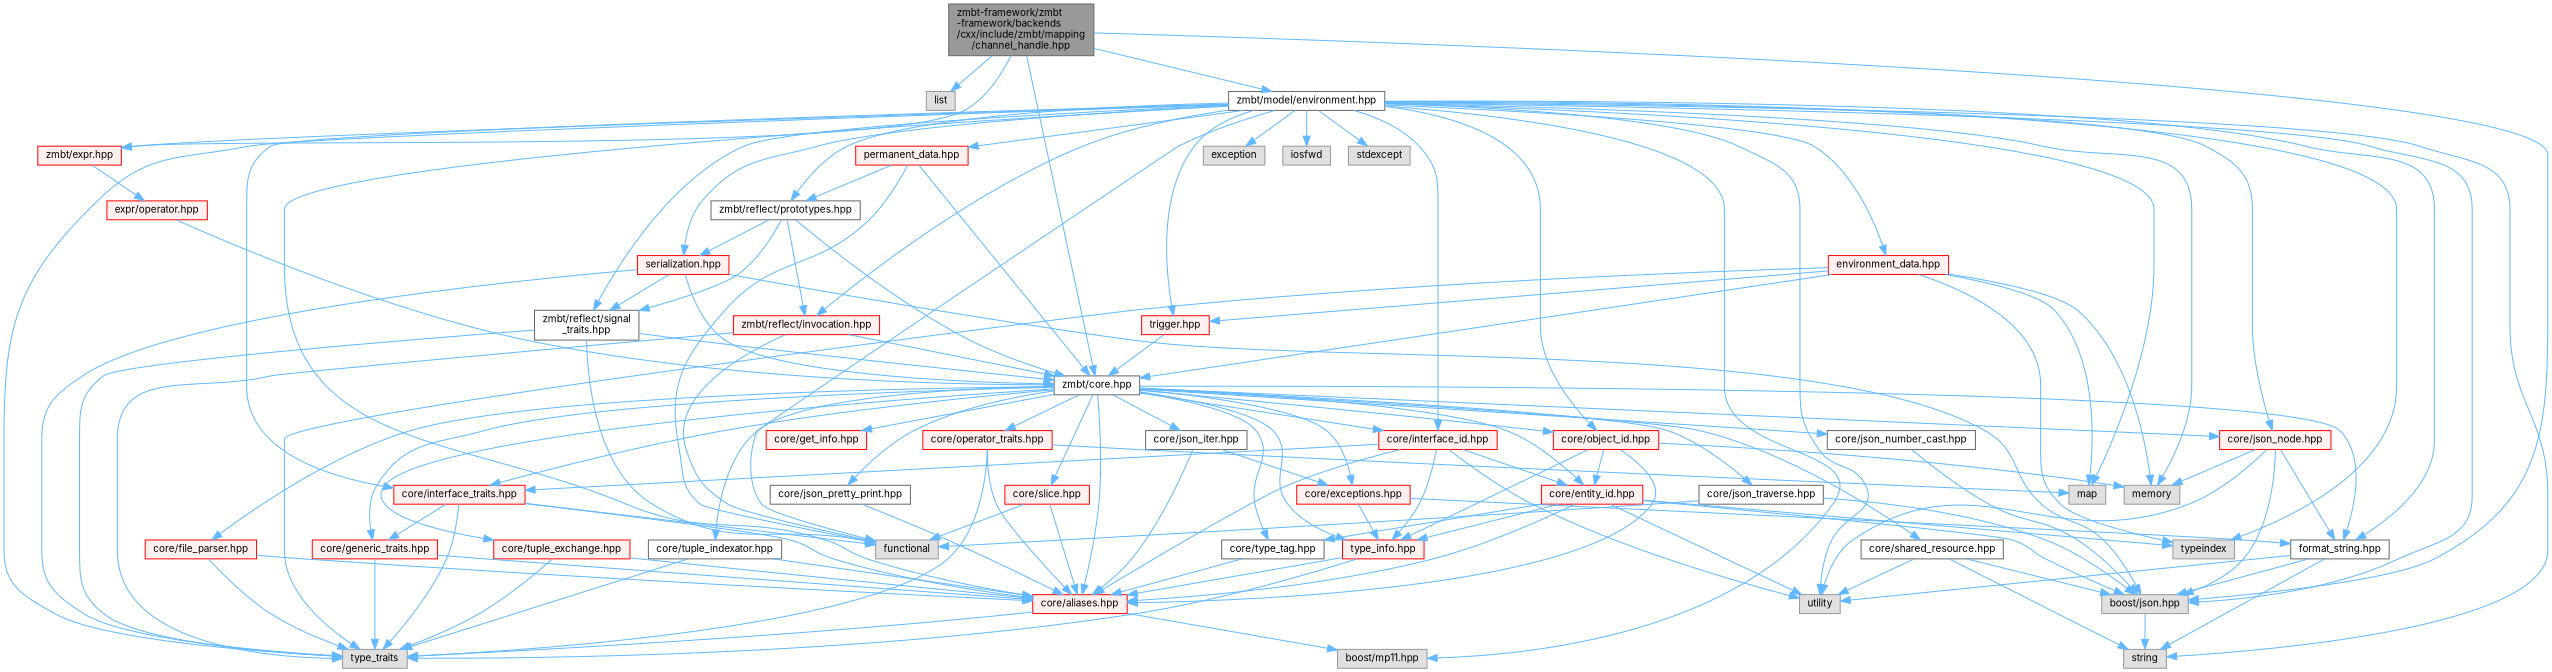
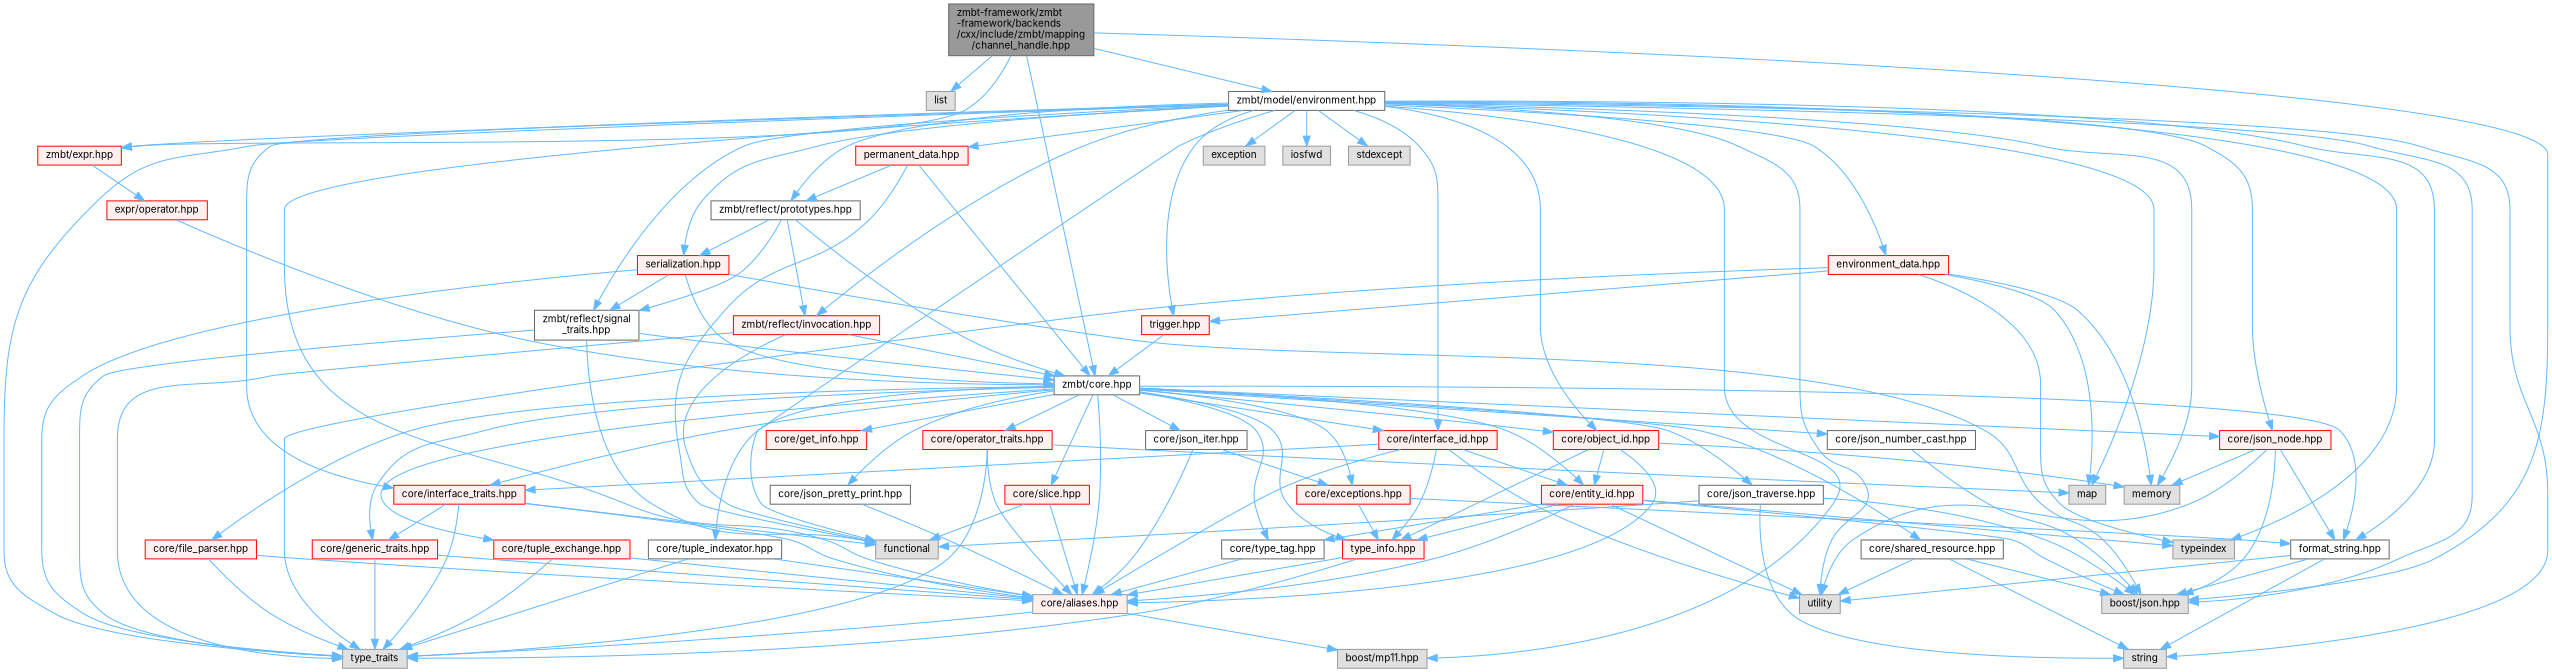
(1491, 325) -> none
(1080, 604) -> (1080, 604)
(2145, 627) -> (1891, 646)
